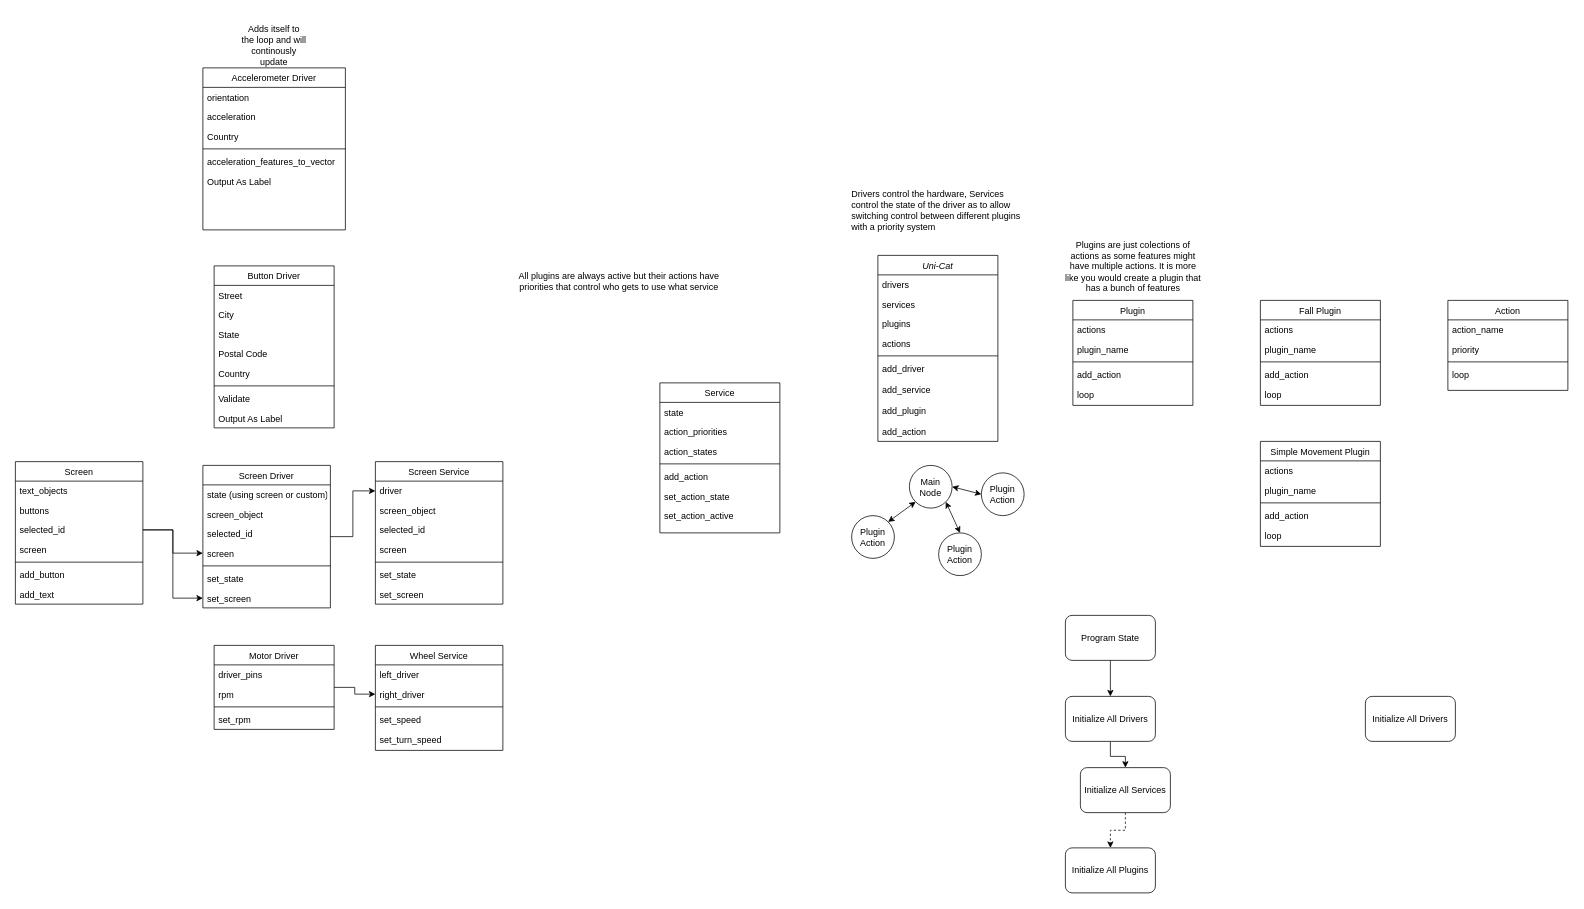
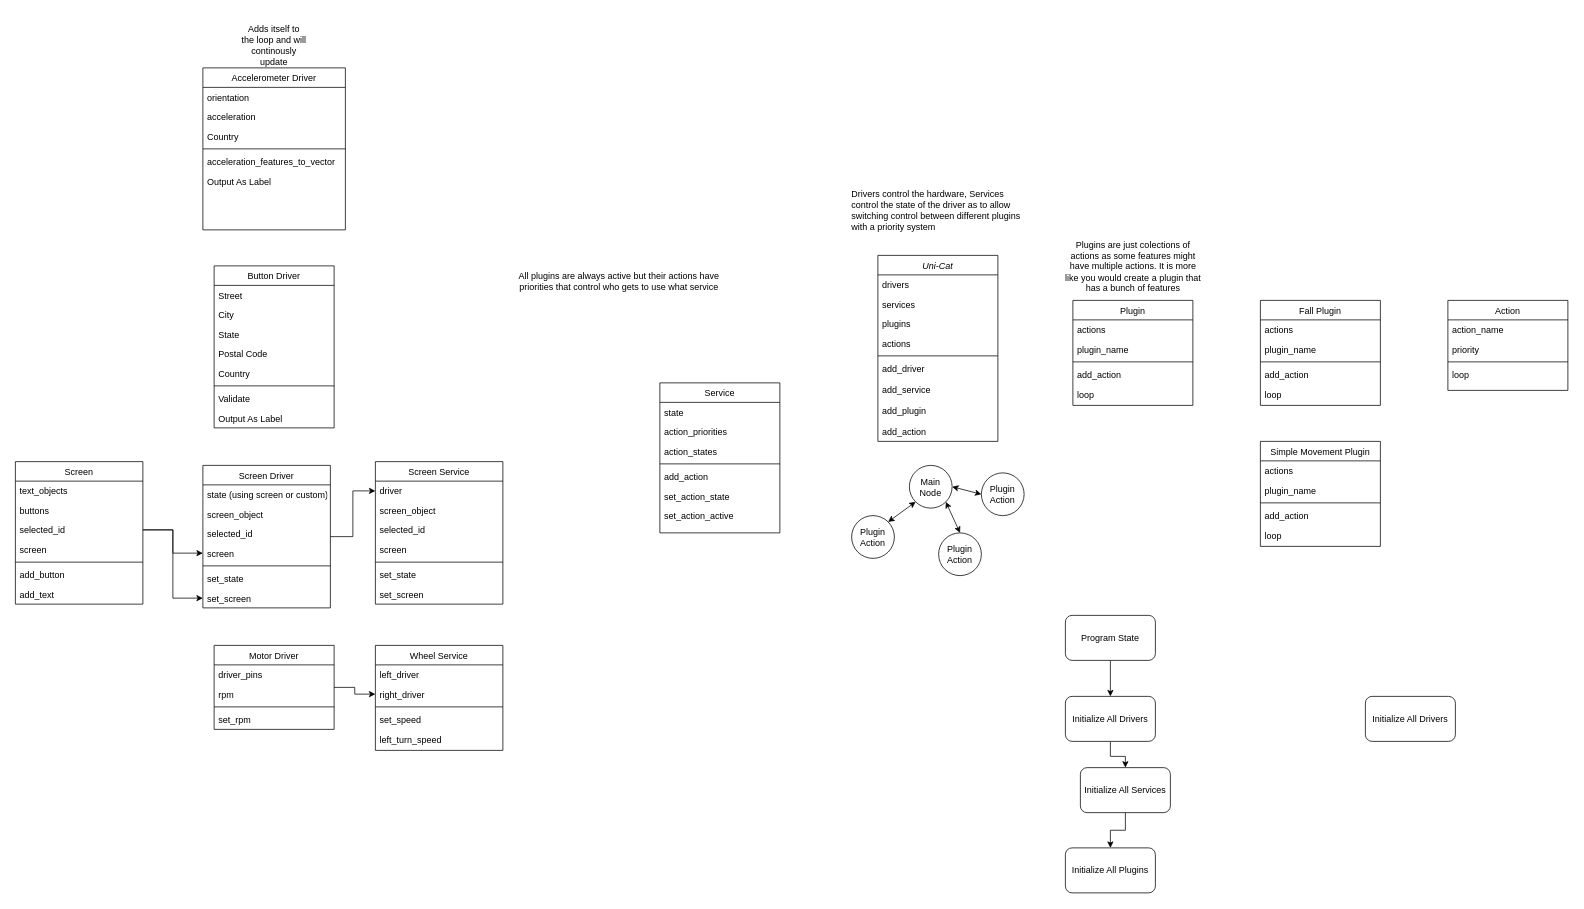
(415, 740) -> (416, 740)
(1120, 830) -> (1120, 830)
